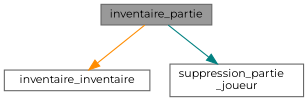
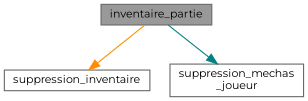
(77, 80) -> (77, 80)
(237, 80) -> (237, 80)
